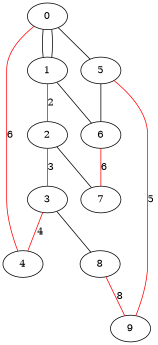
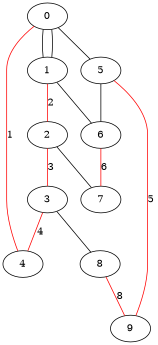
(10, 135) -> (10, 135)
